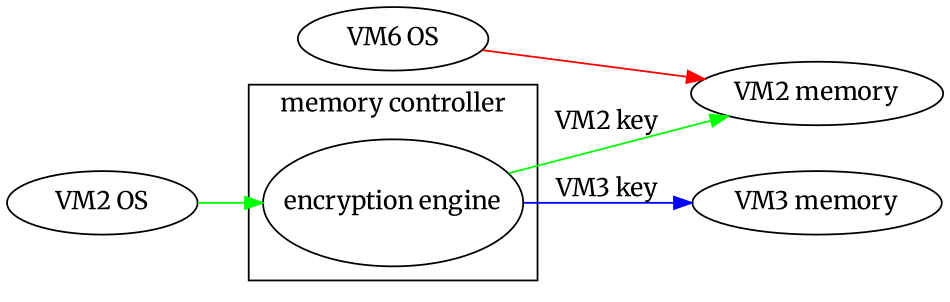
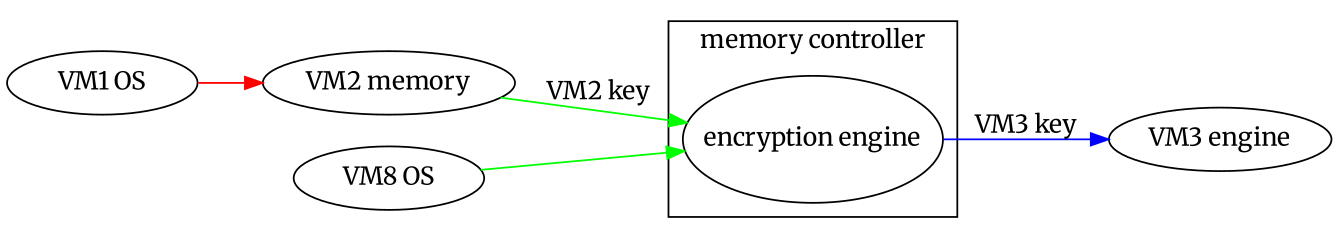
(393, 39) -> (102, 83)
(610, 147) -> (585, 109)
(102, 203) -> (389, 178)
(817, 203) -> (1220, 139)
